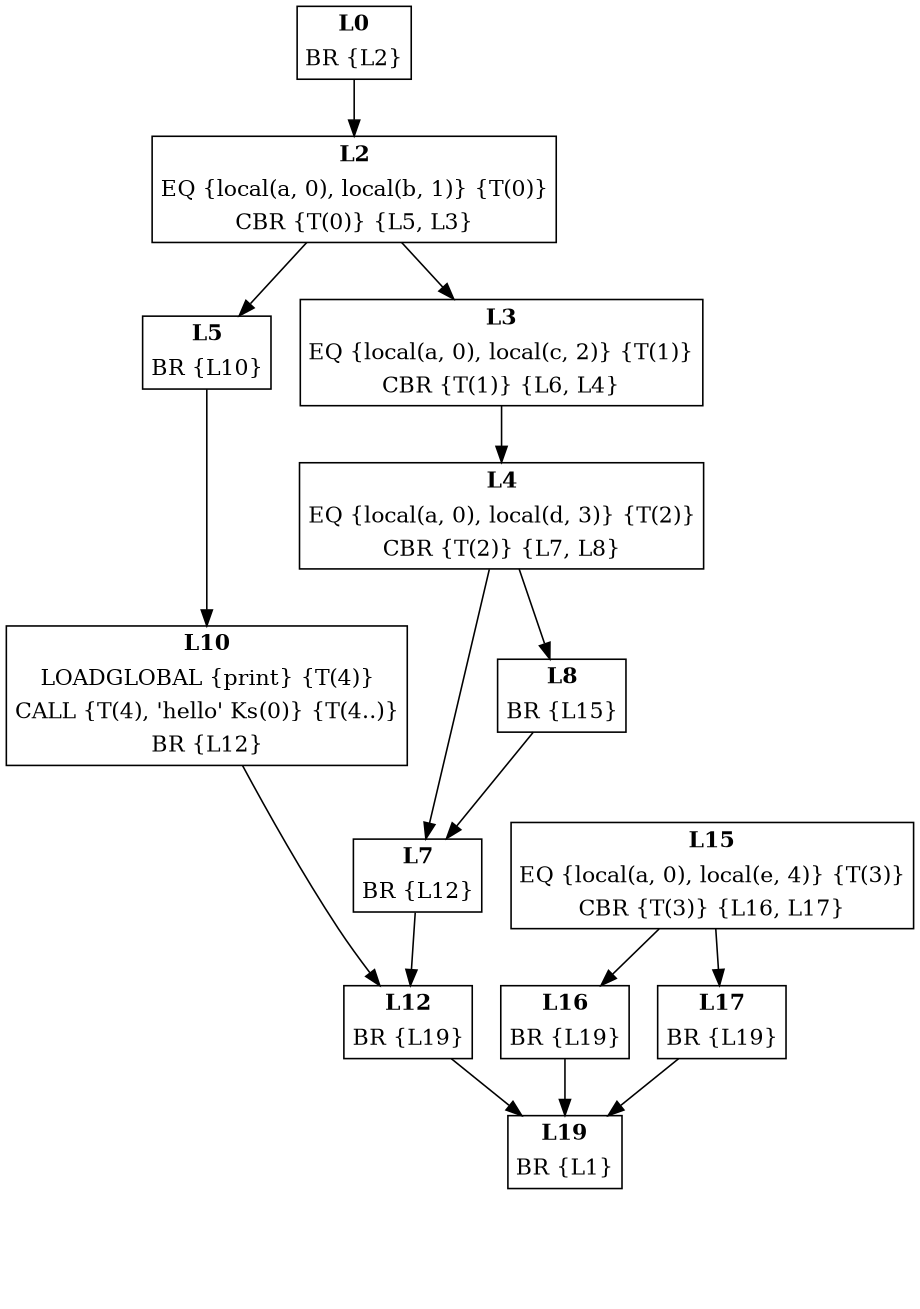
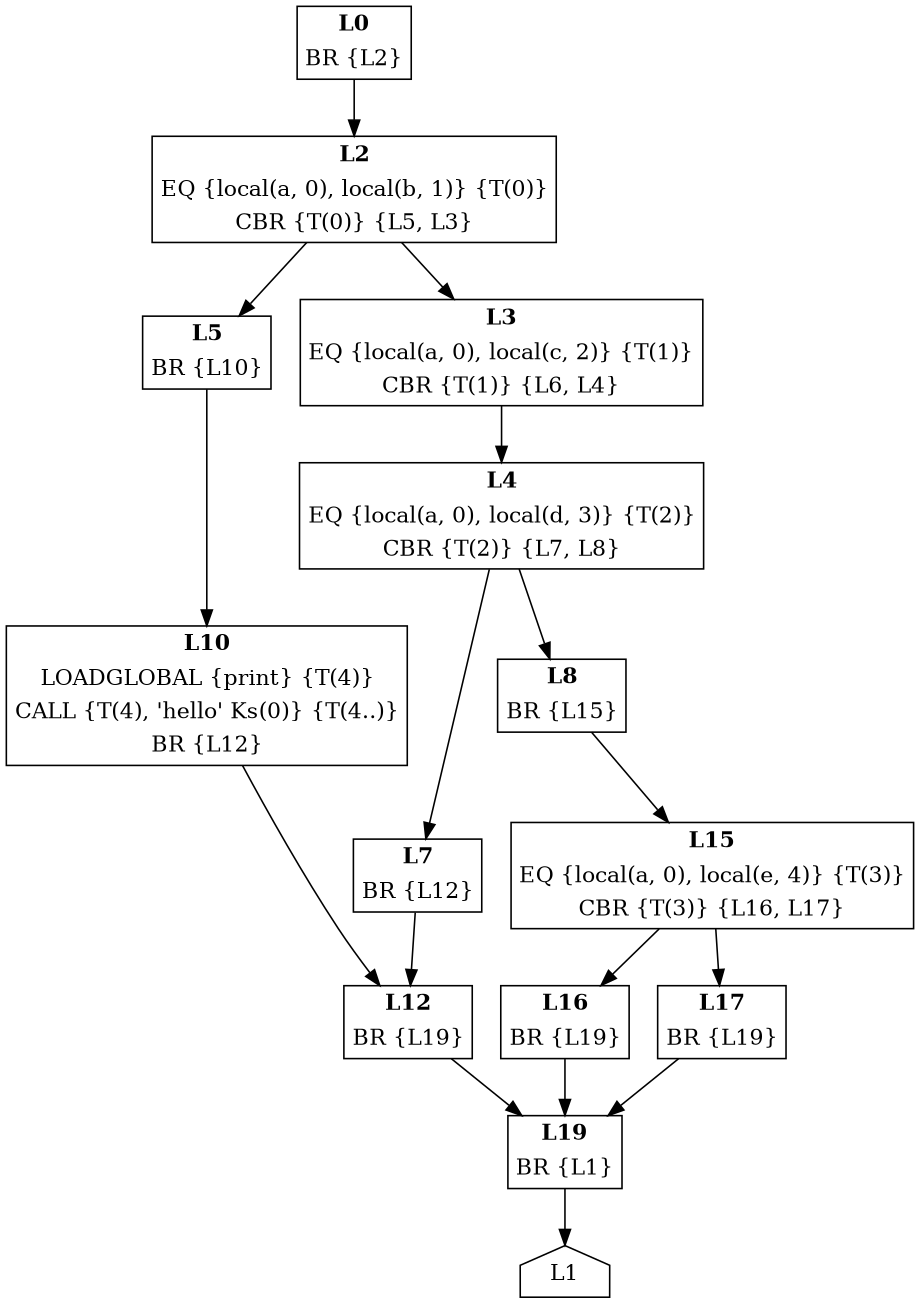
(495, 779) -> (625, 771)
none -> (565, 1274)
